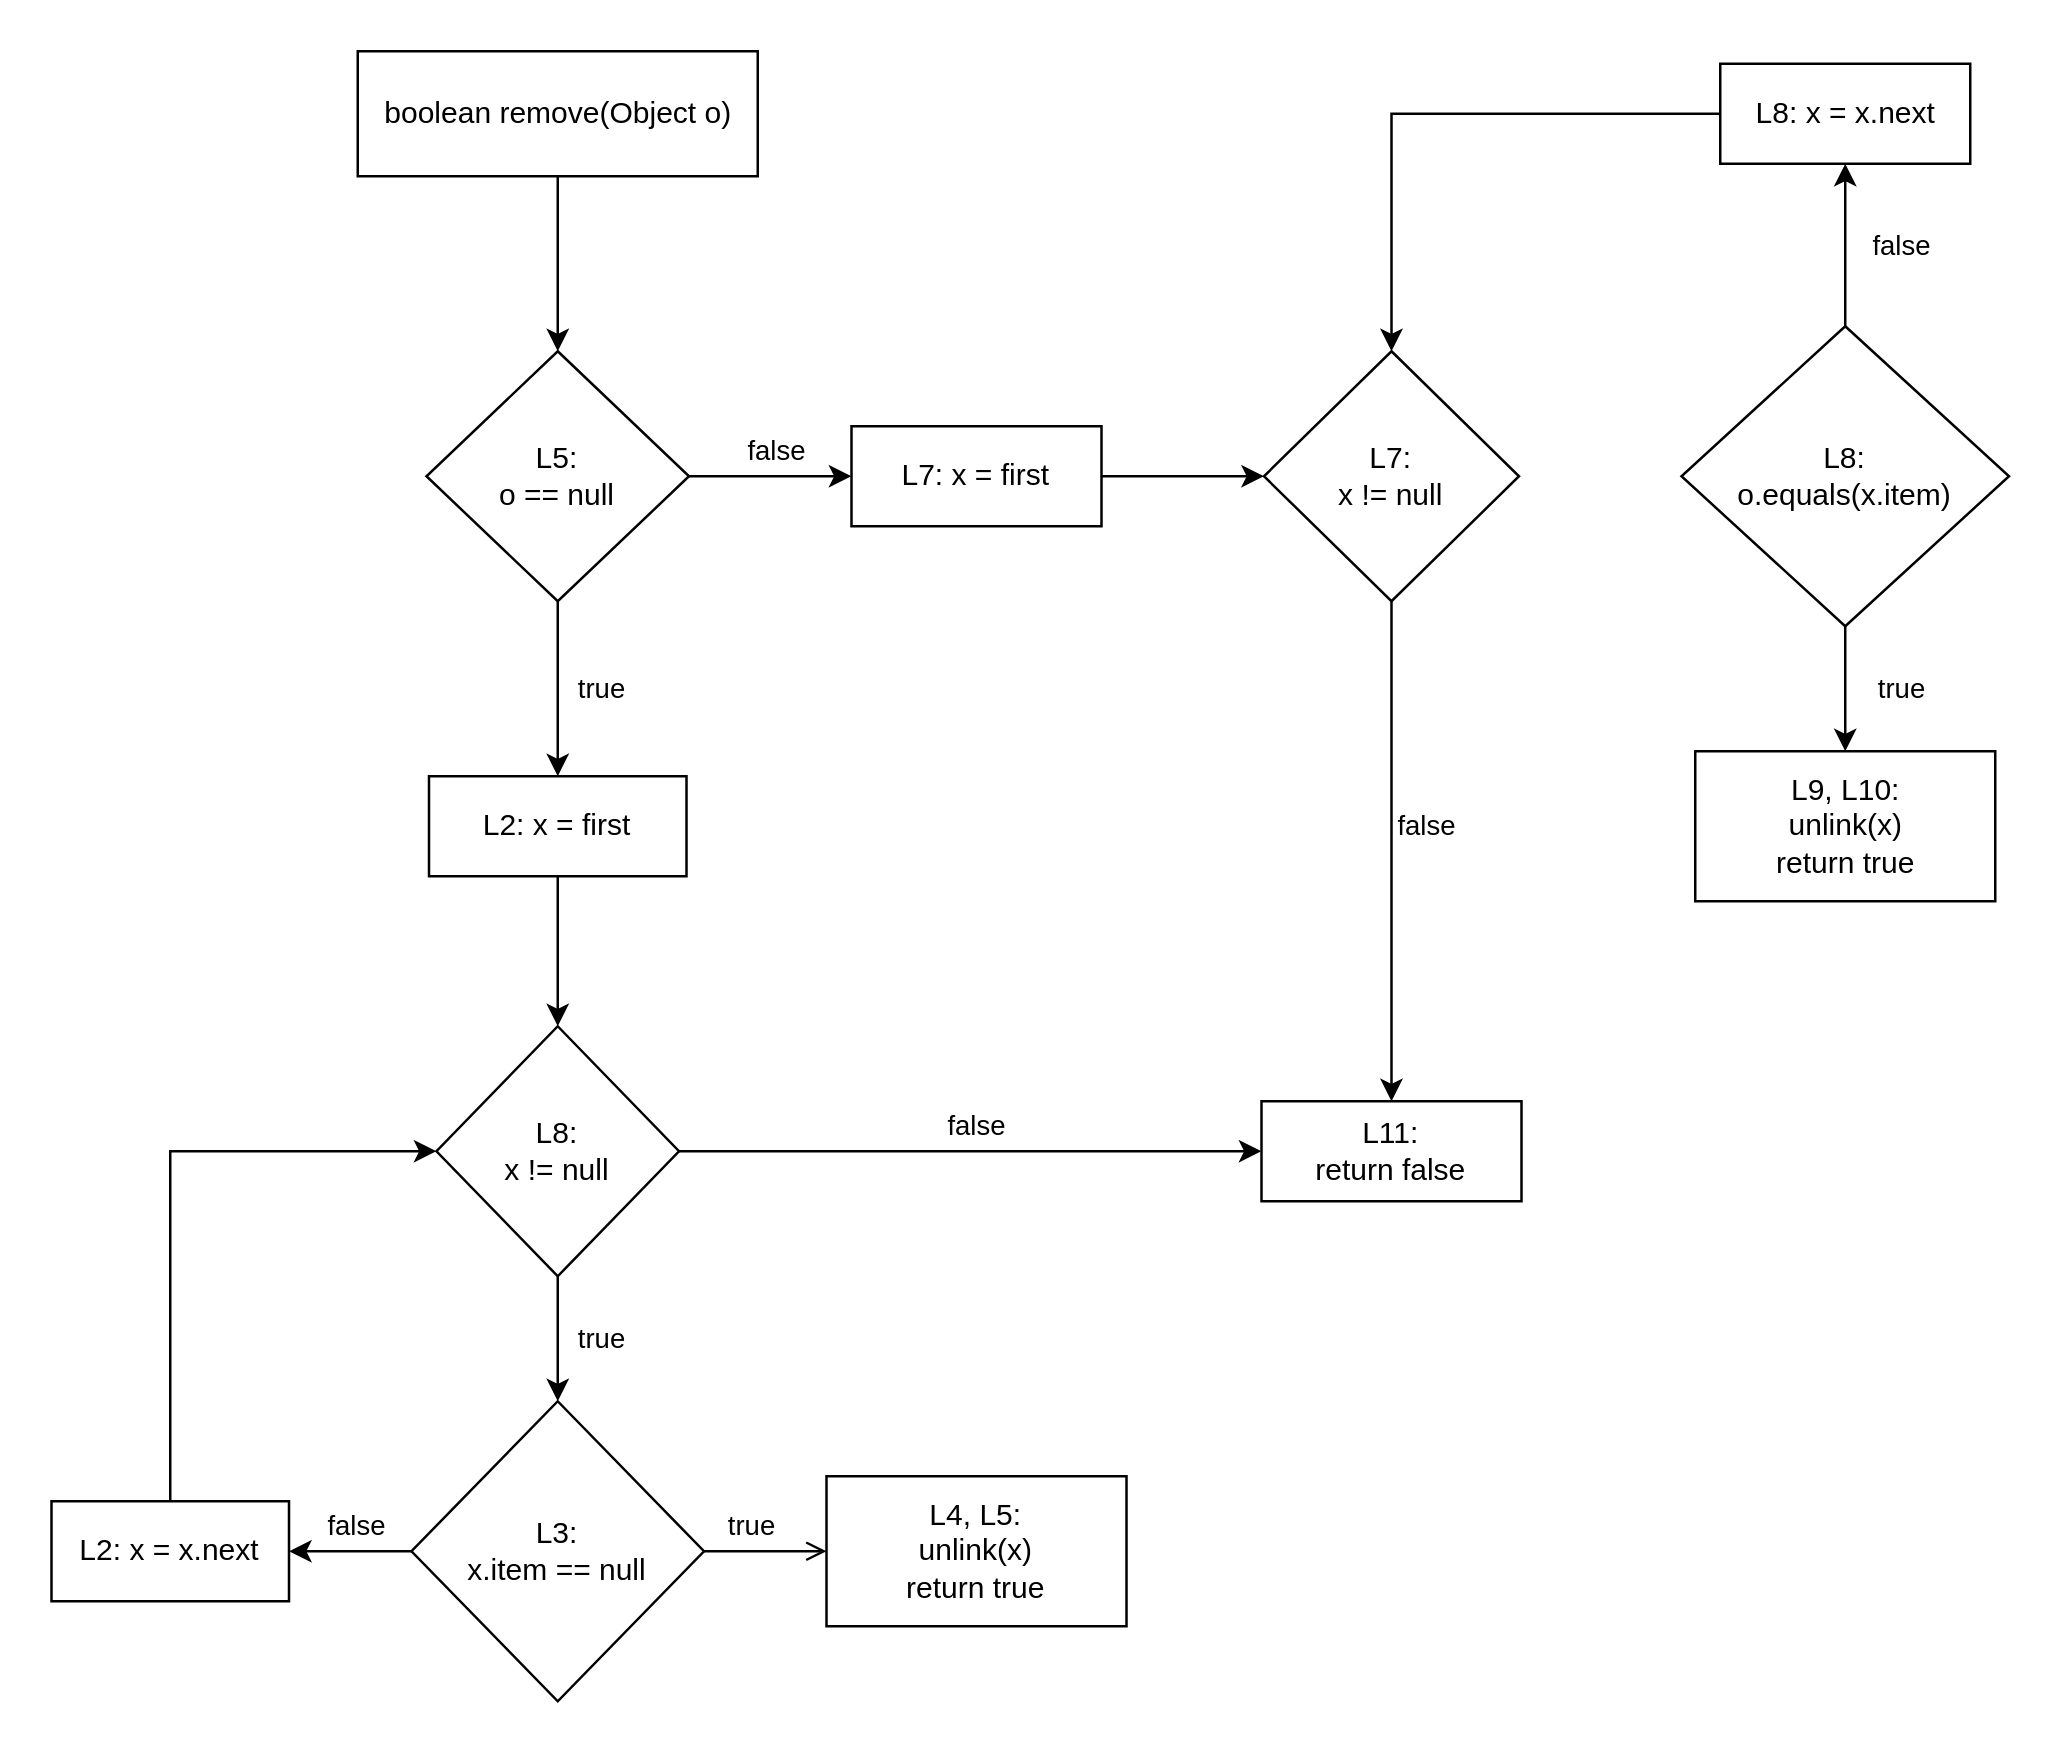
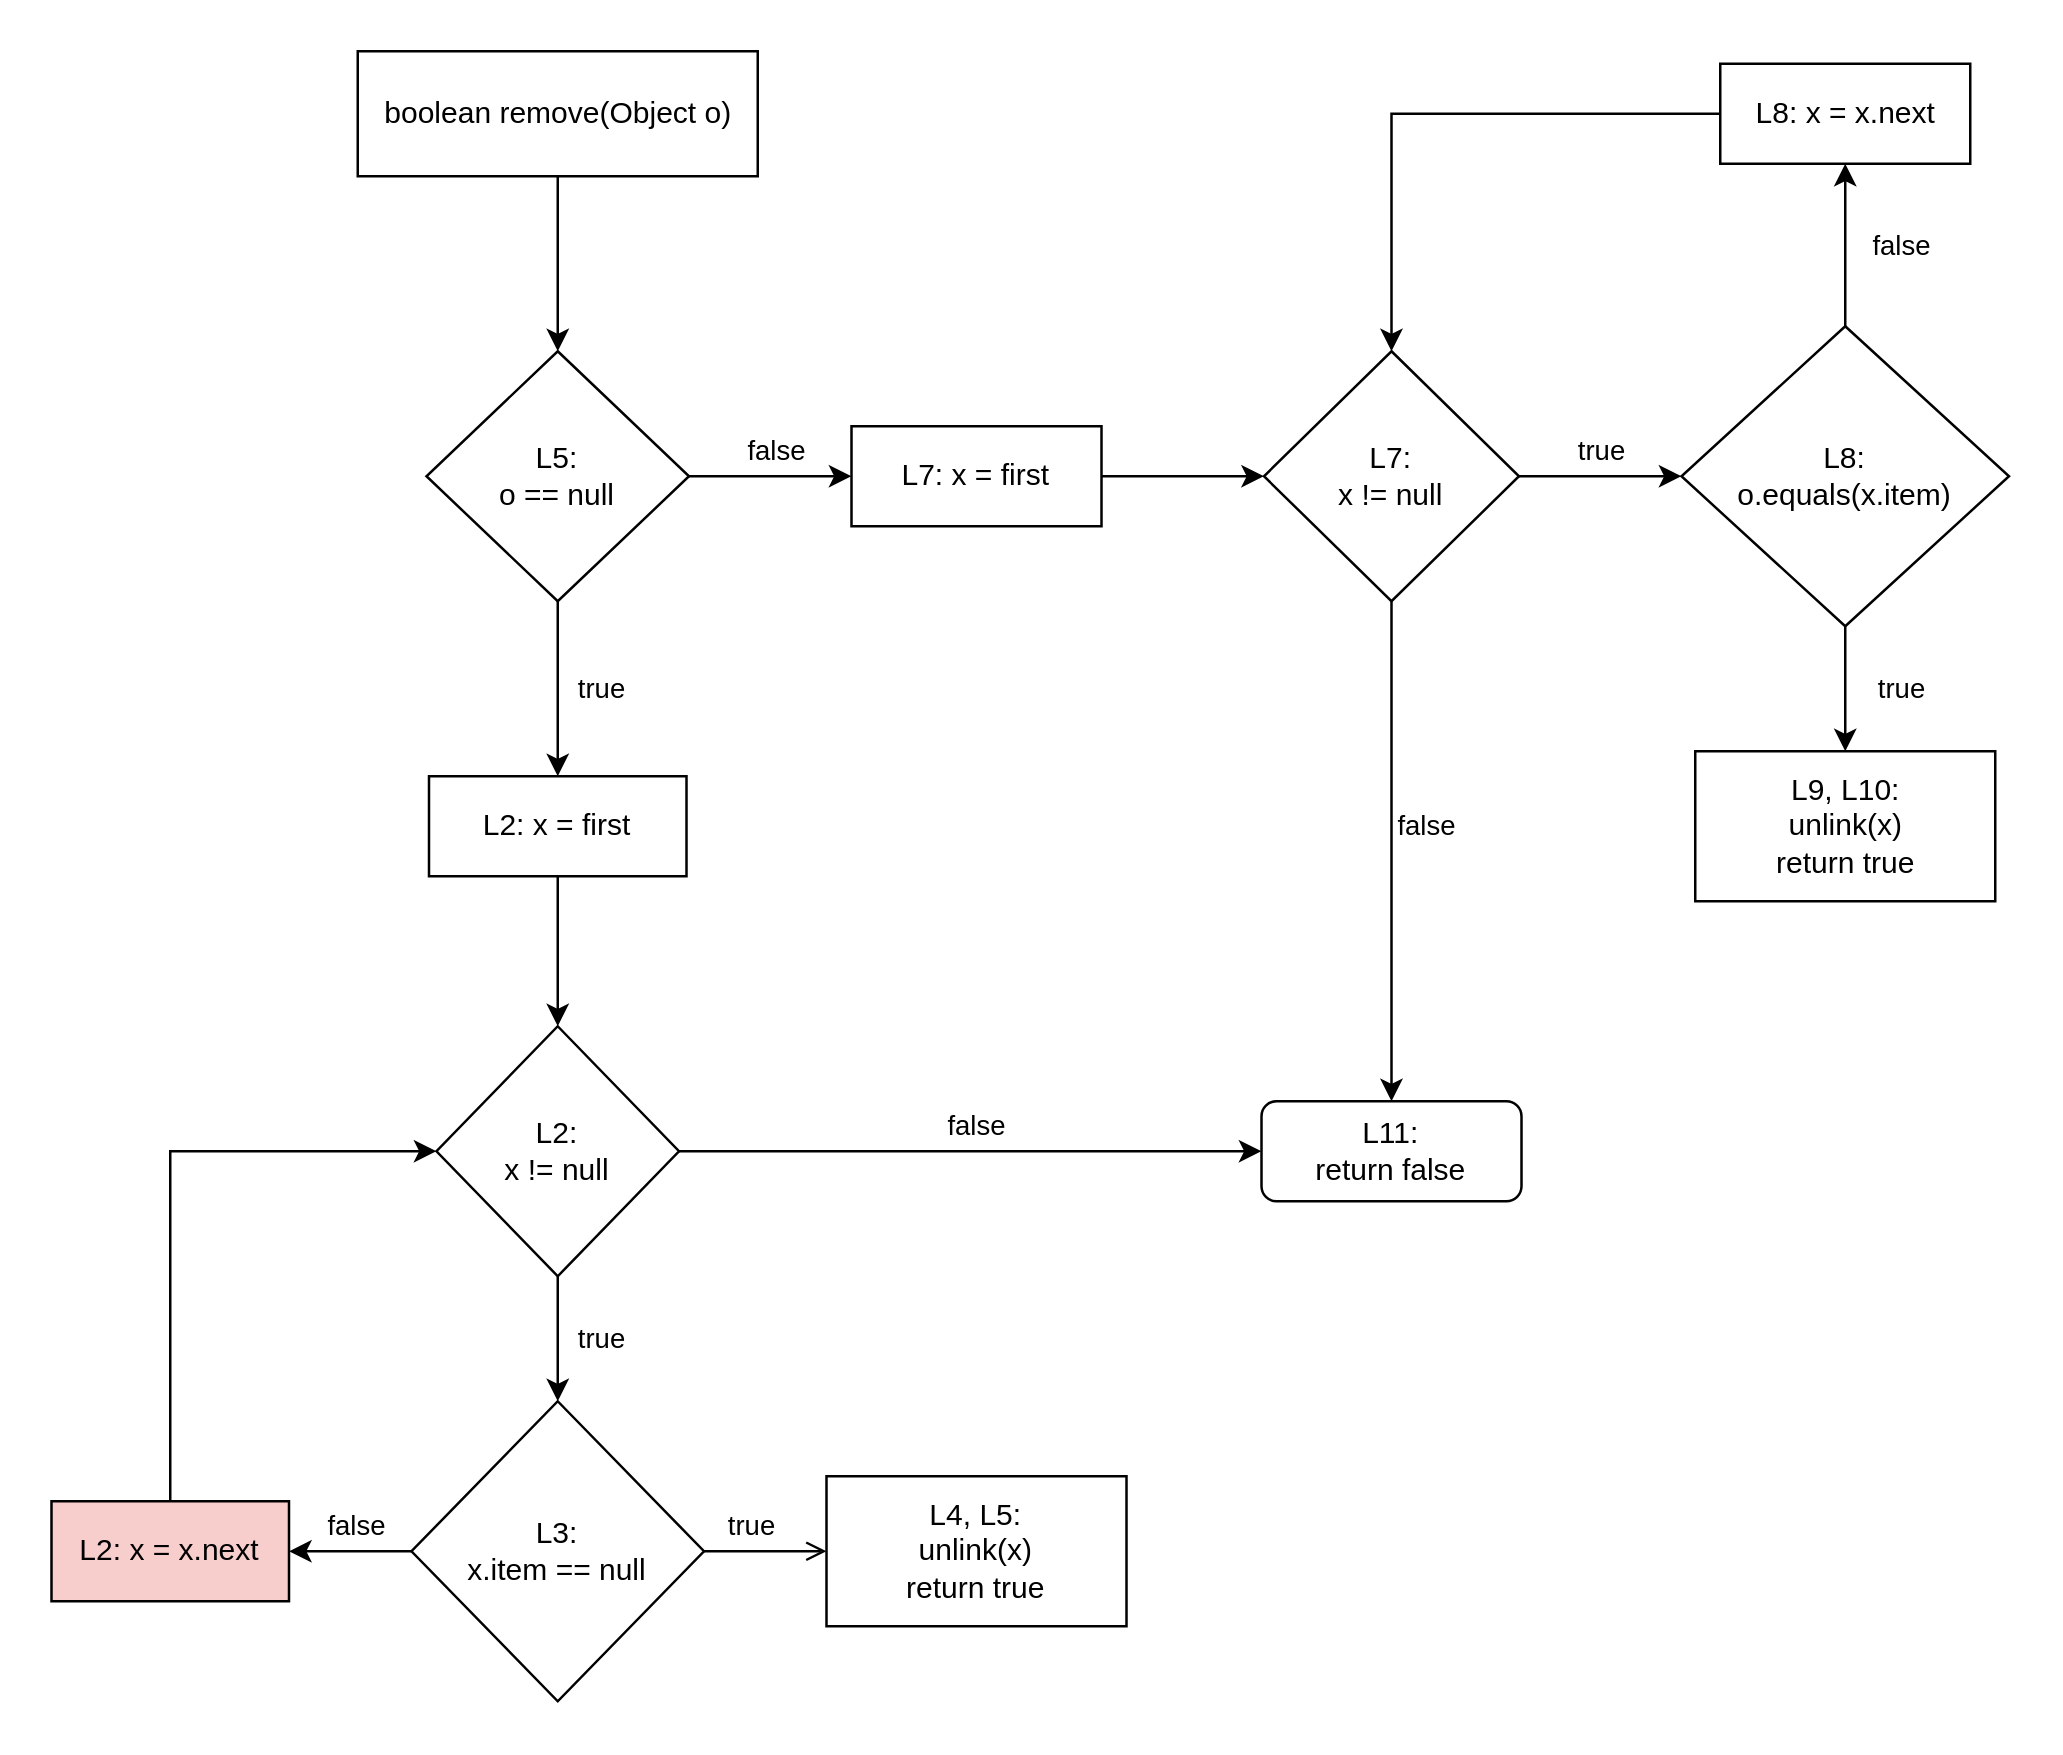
none -> (1592, 476)
(558, 1151) -> (558, 1151)
(1391, 1151) -> (1391, 1151)
(170, 1551) -> (170, 1551)
